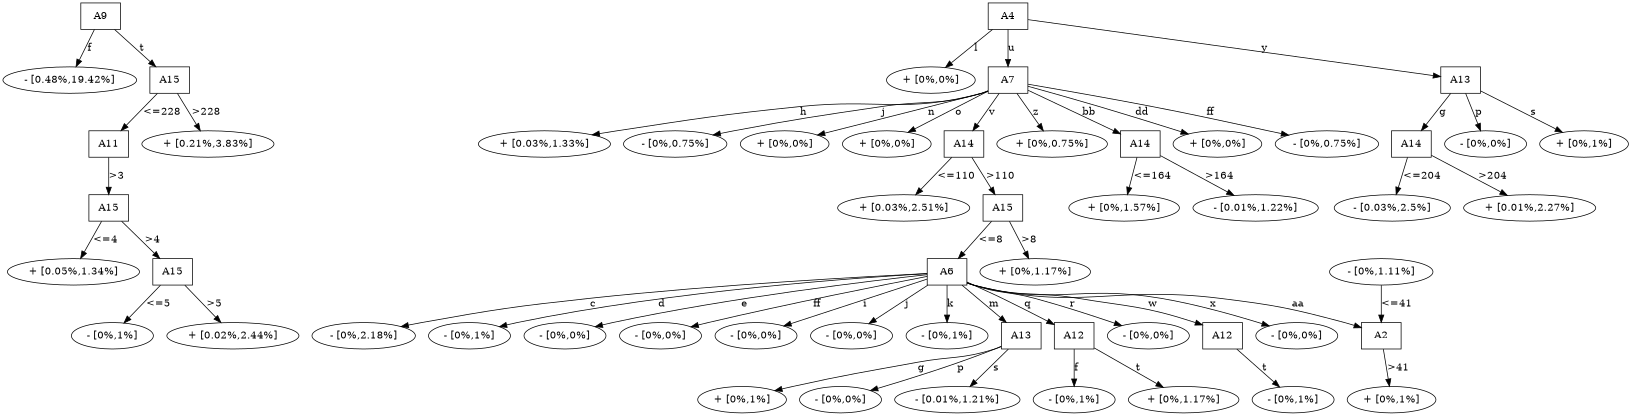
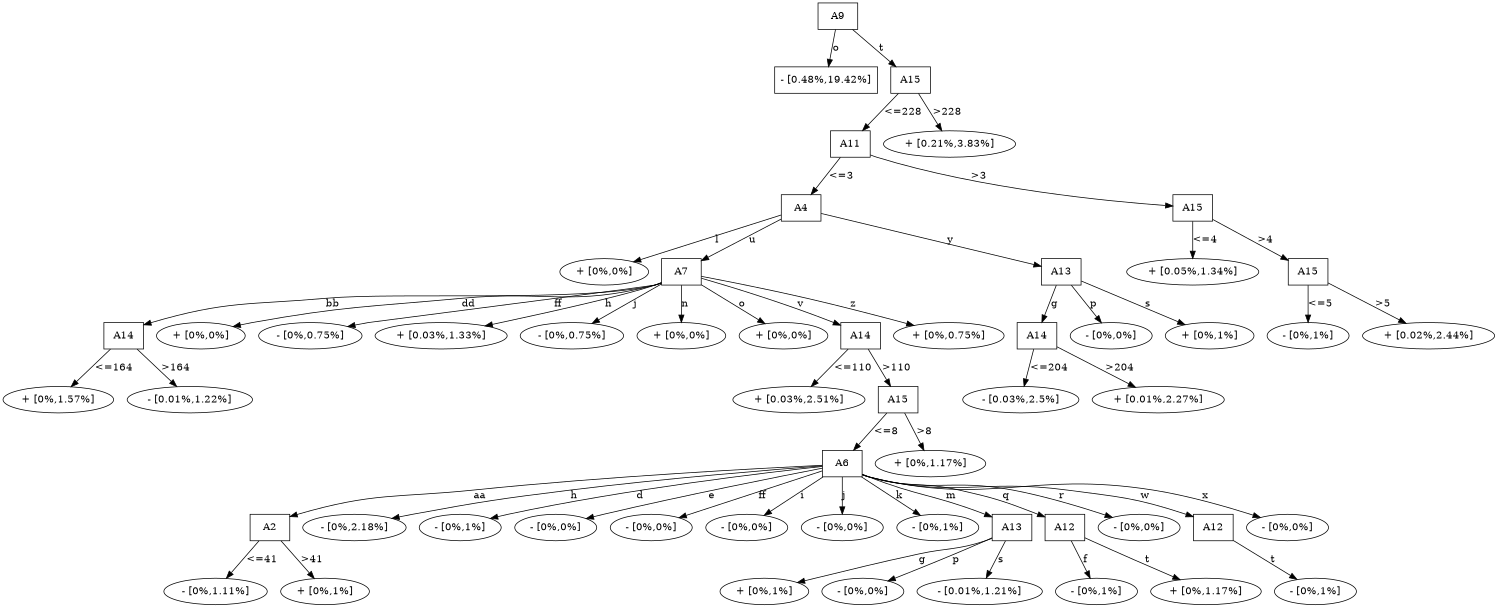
(90, 48) -> (836, 48)
(70, 80) -> (826, 80)
none -> (828, 173)
(1381, 300) -> (245, 557)
(593, 304) -> (574, 496)
